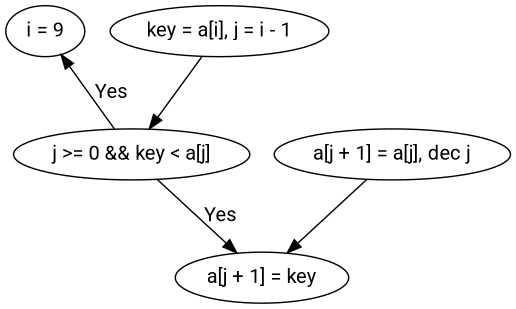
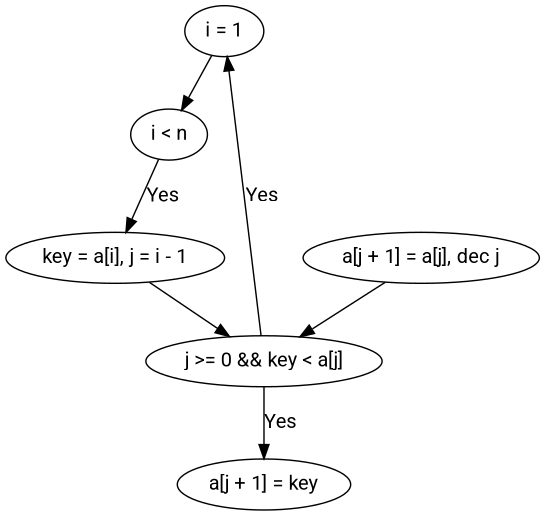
(45, 31) -> (224, 31)
none -> (169, 135)
(332, 211) -> (349, 306)
